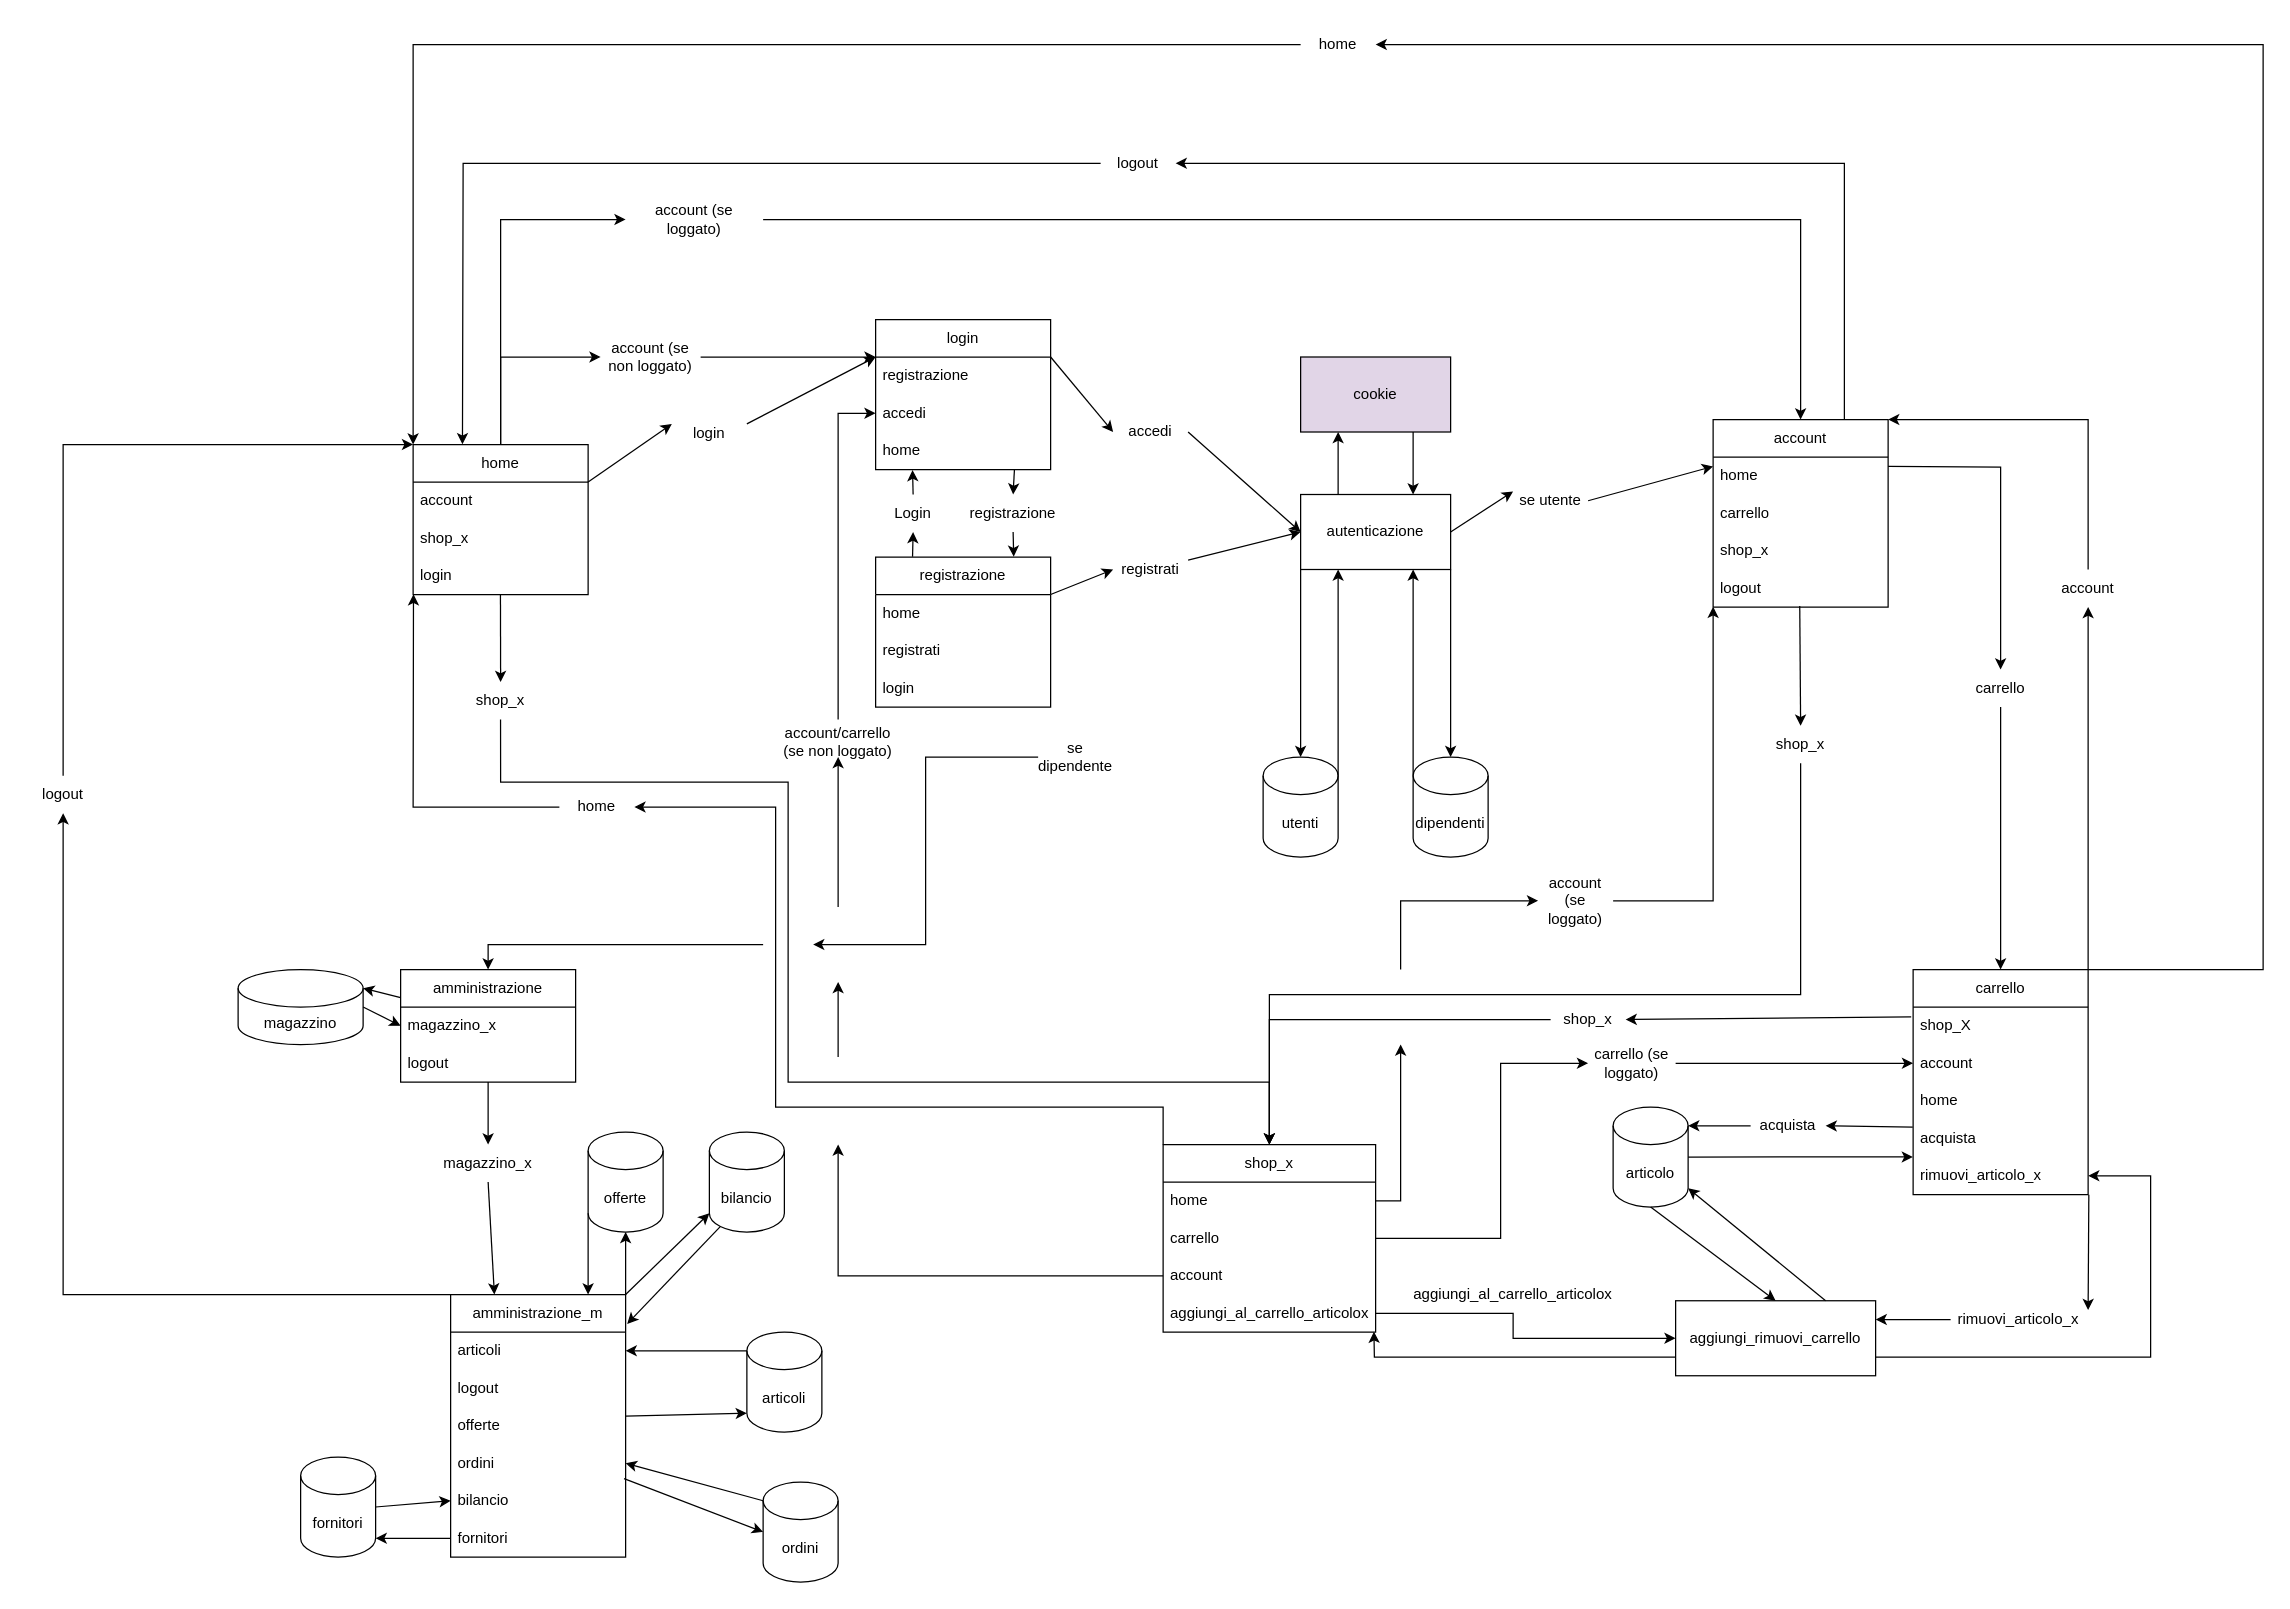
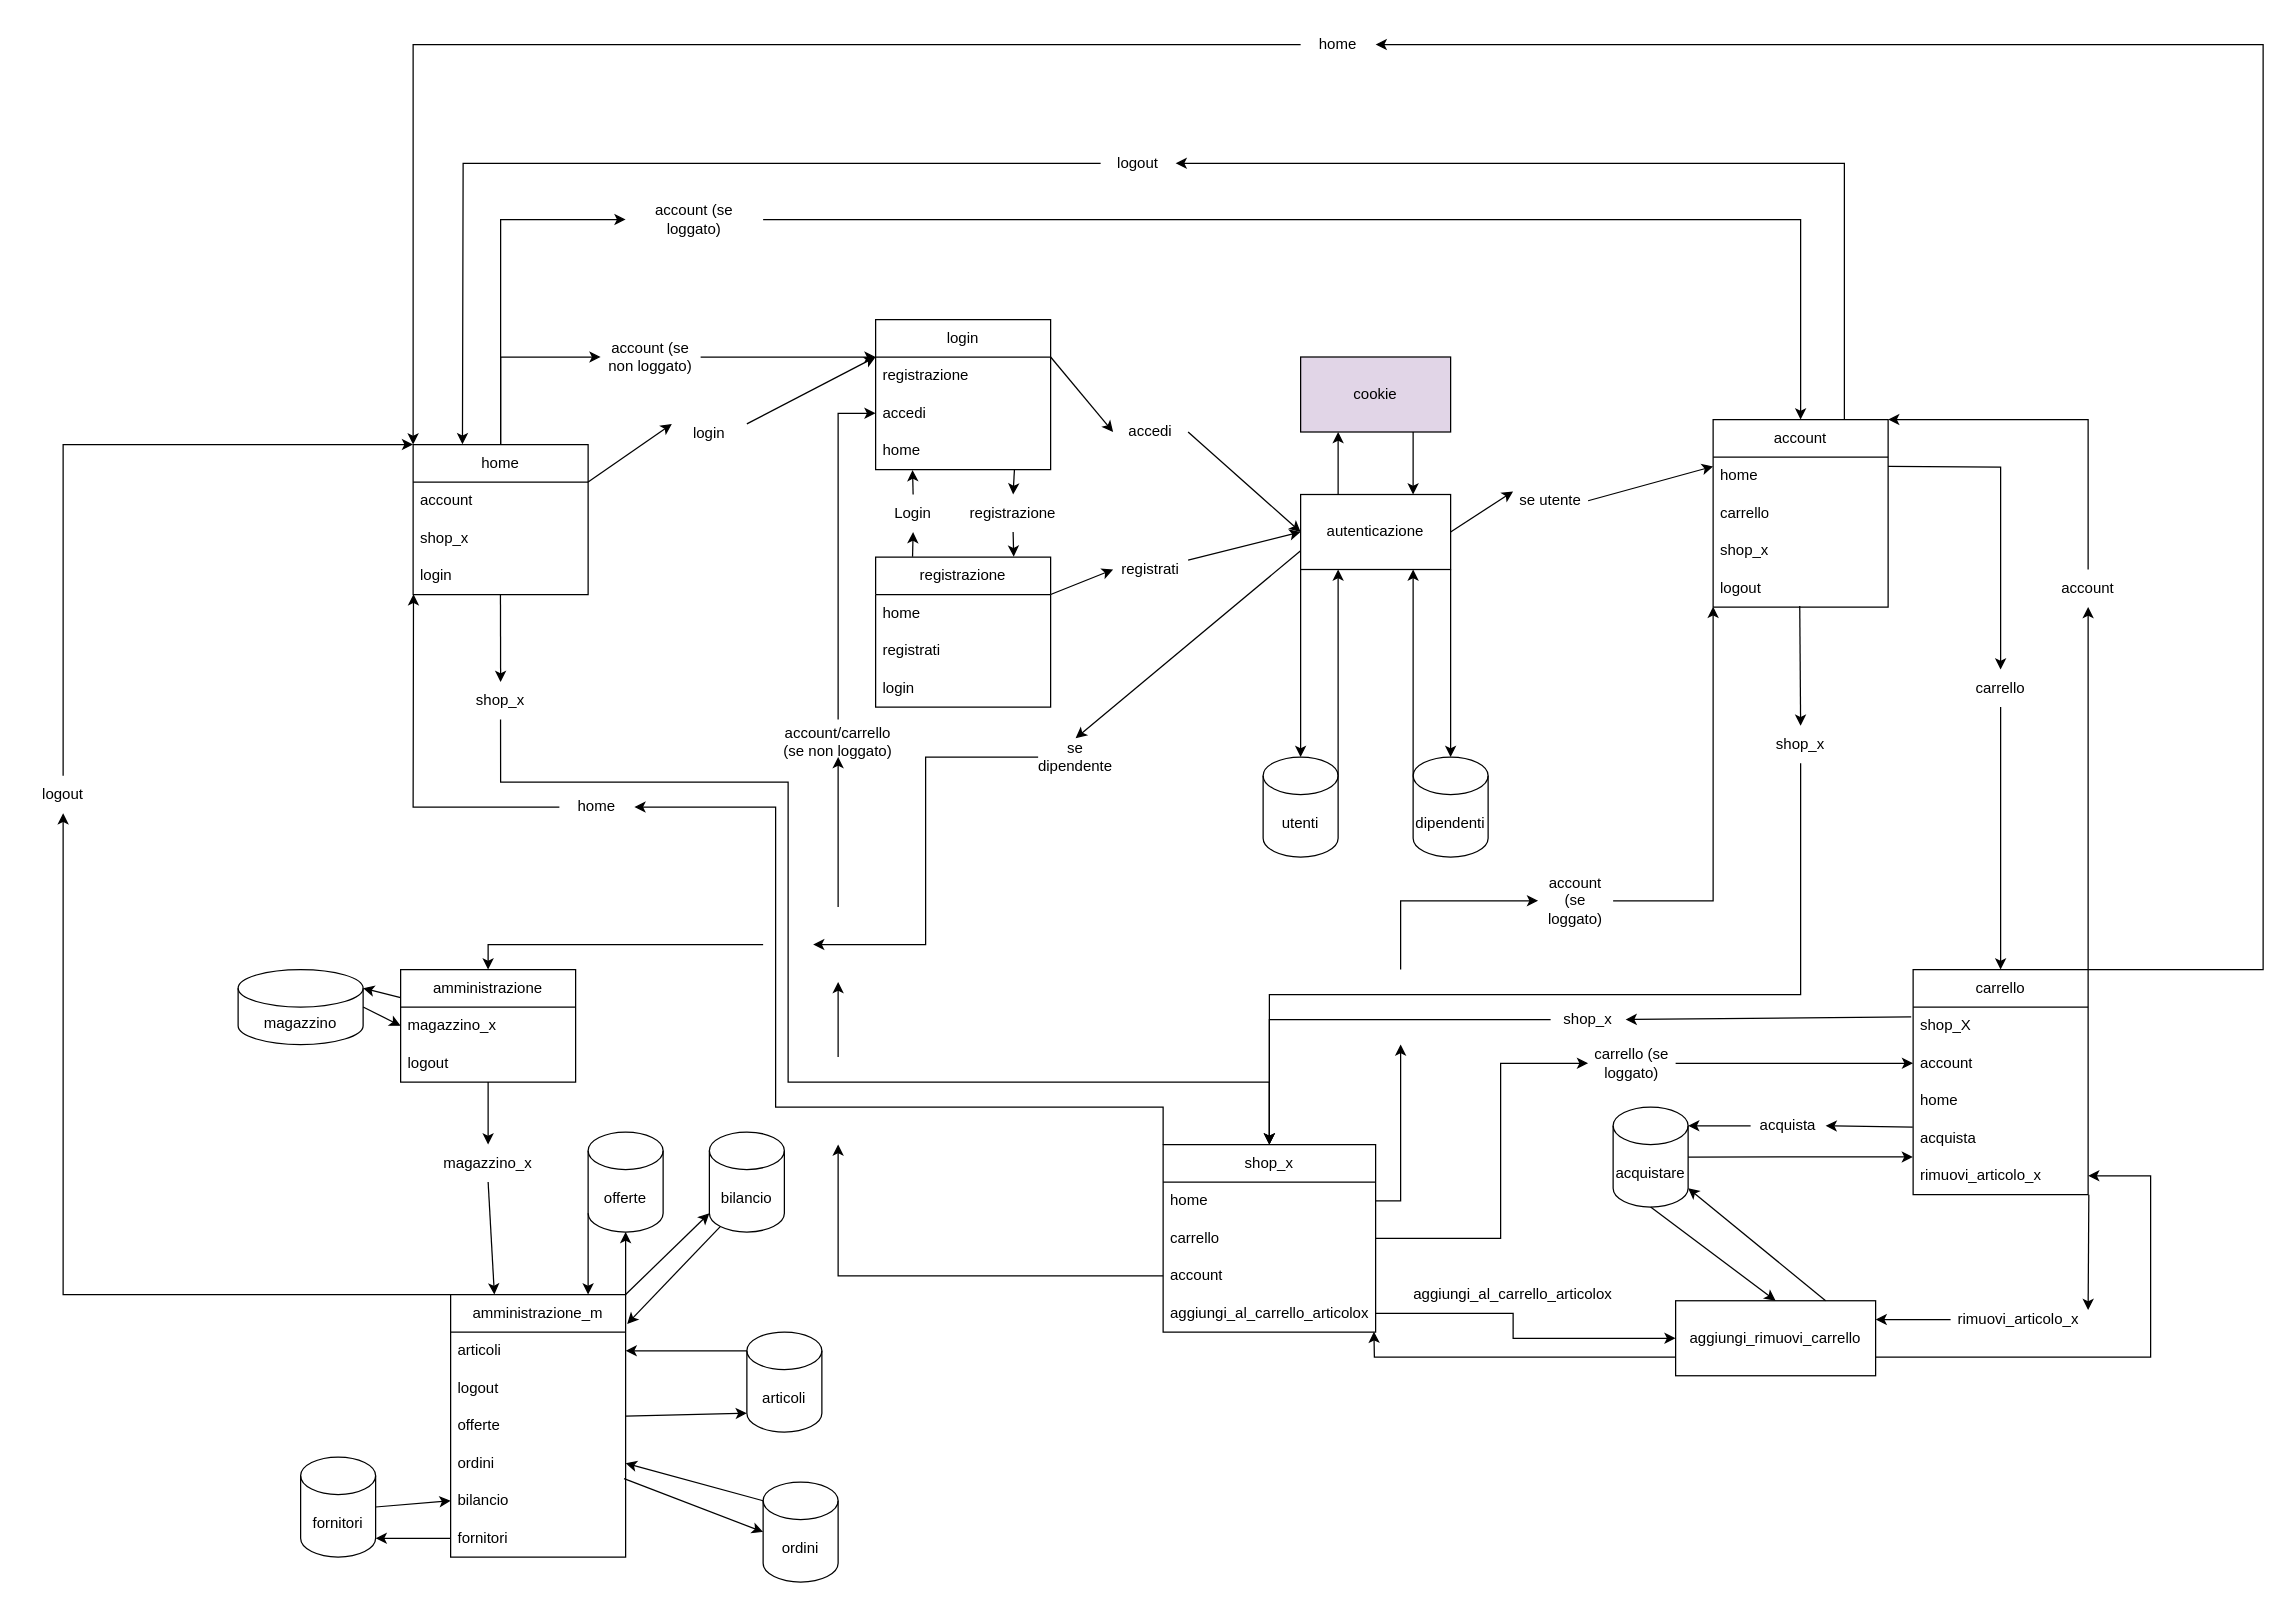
none -> (1191, 642)
(1651, 1173) -> (1651, 1173)
